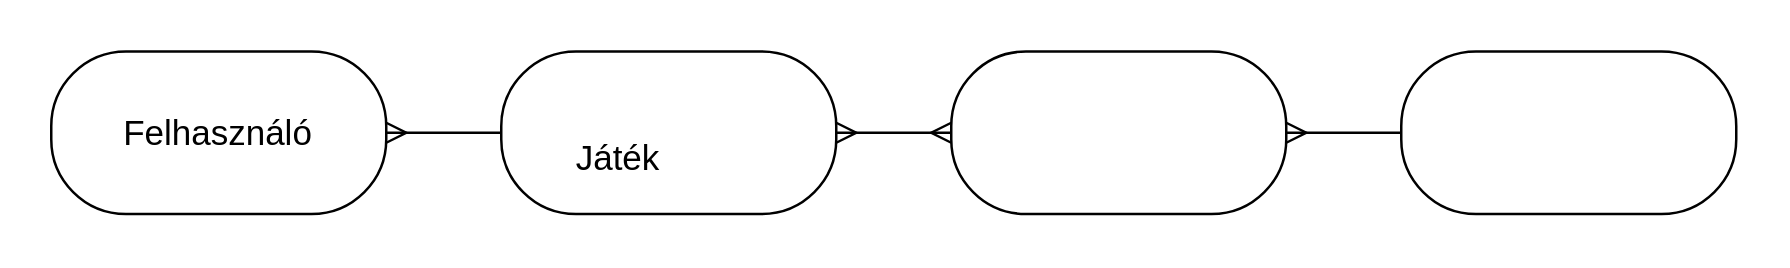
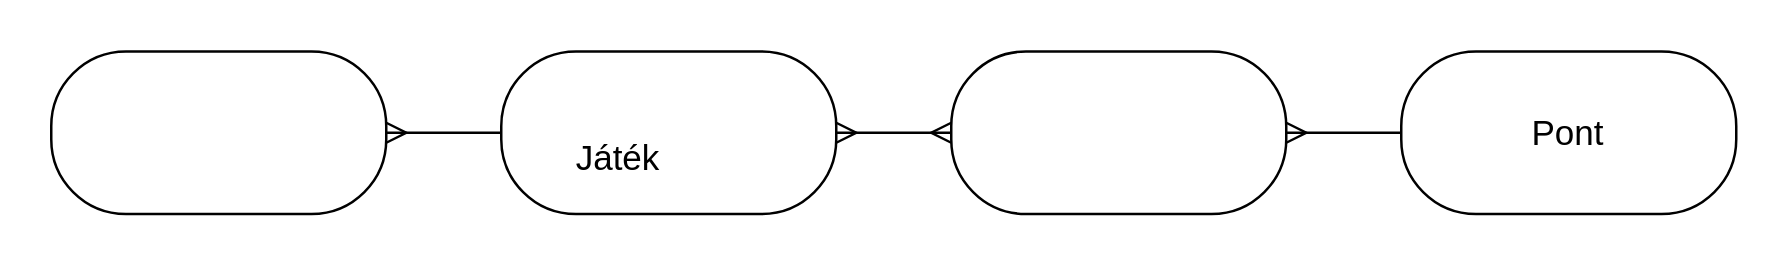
(219, 133) -> none
none -> (1569, 133)
